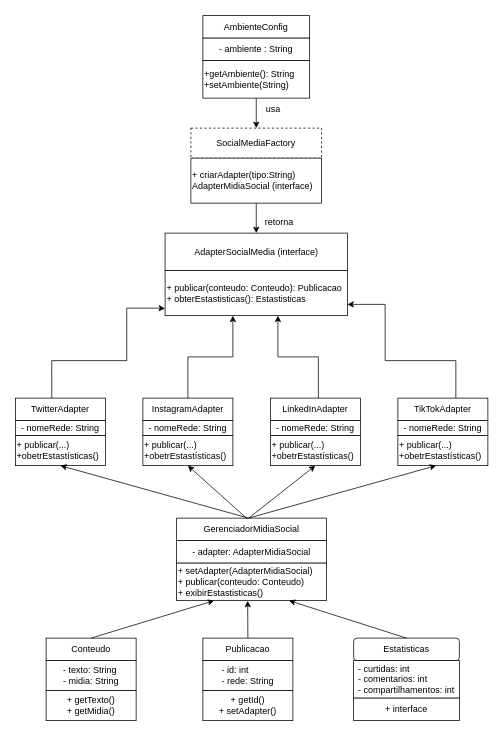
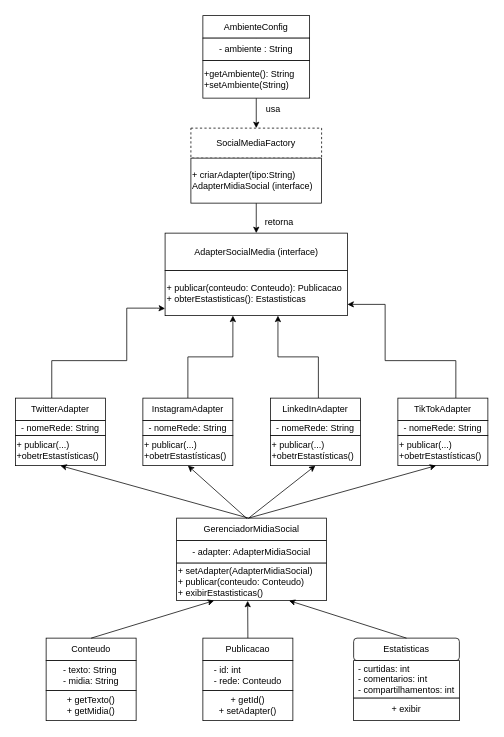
(248, 675) -> (248, 675)
(407, 709) -> (407, 709)
